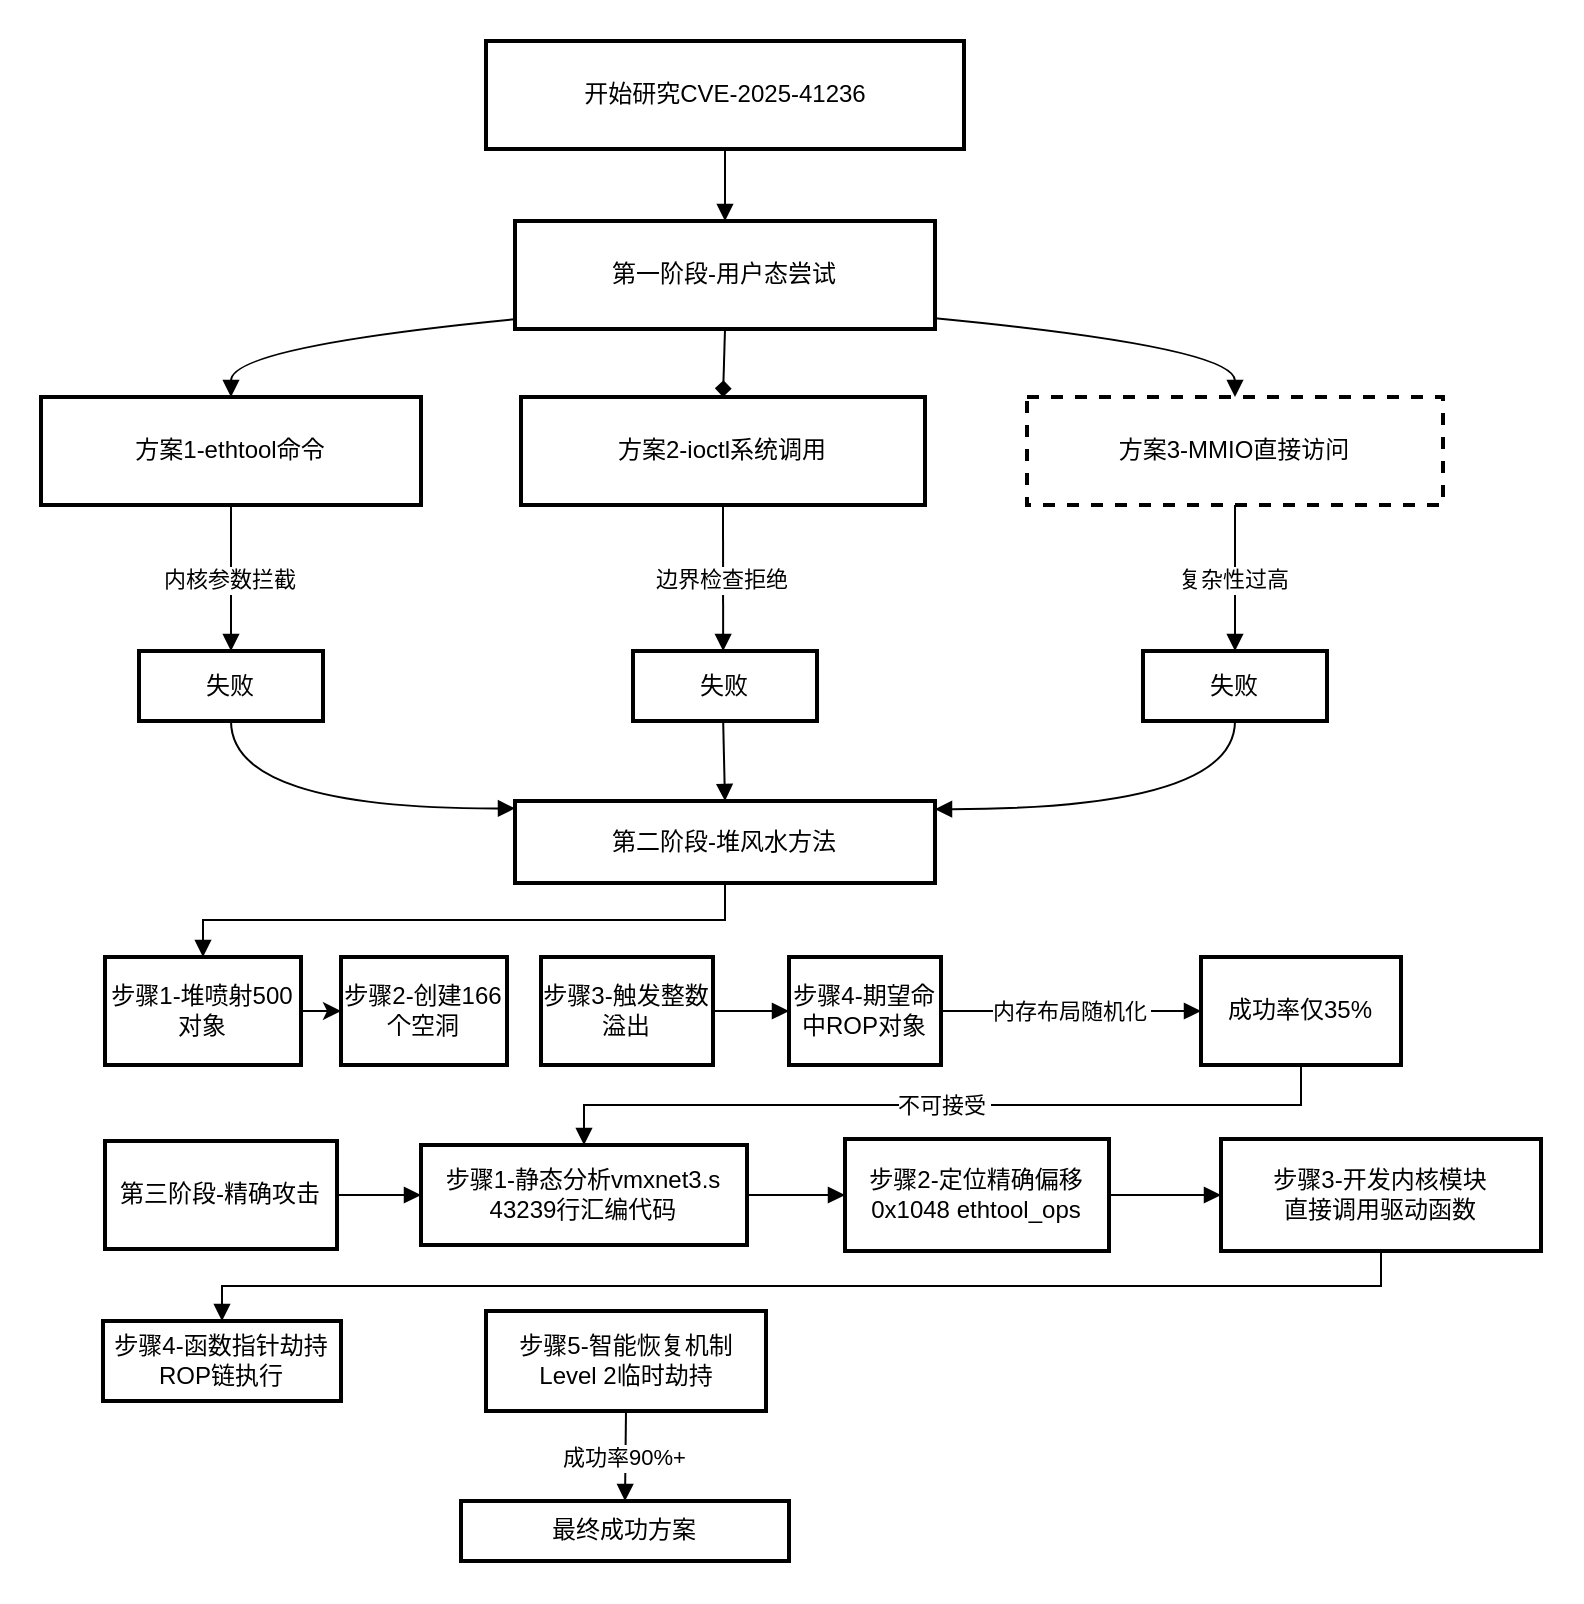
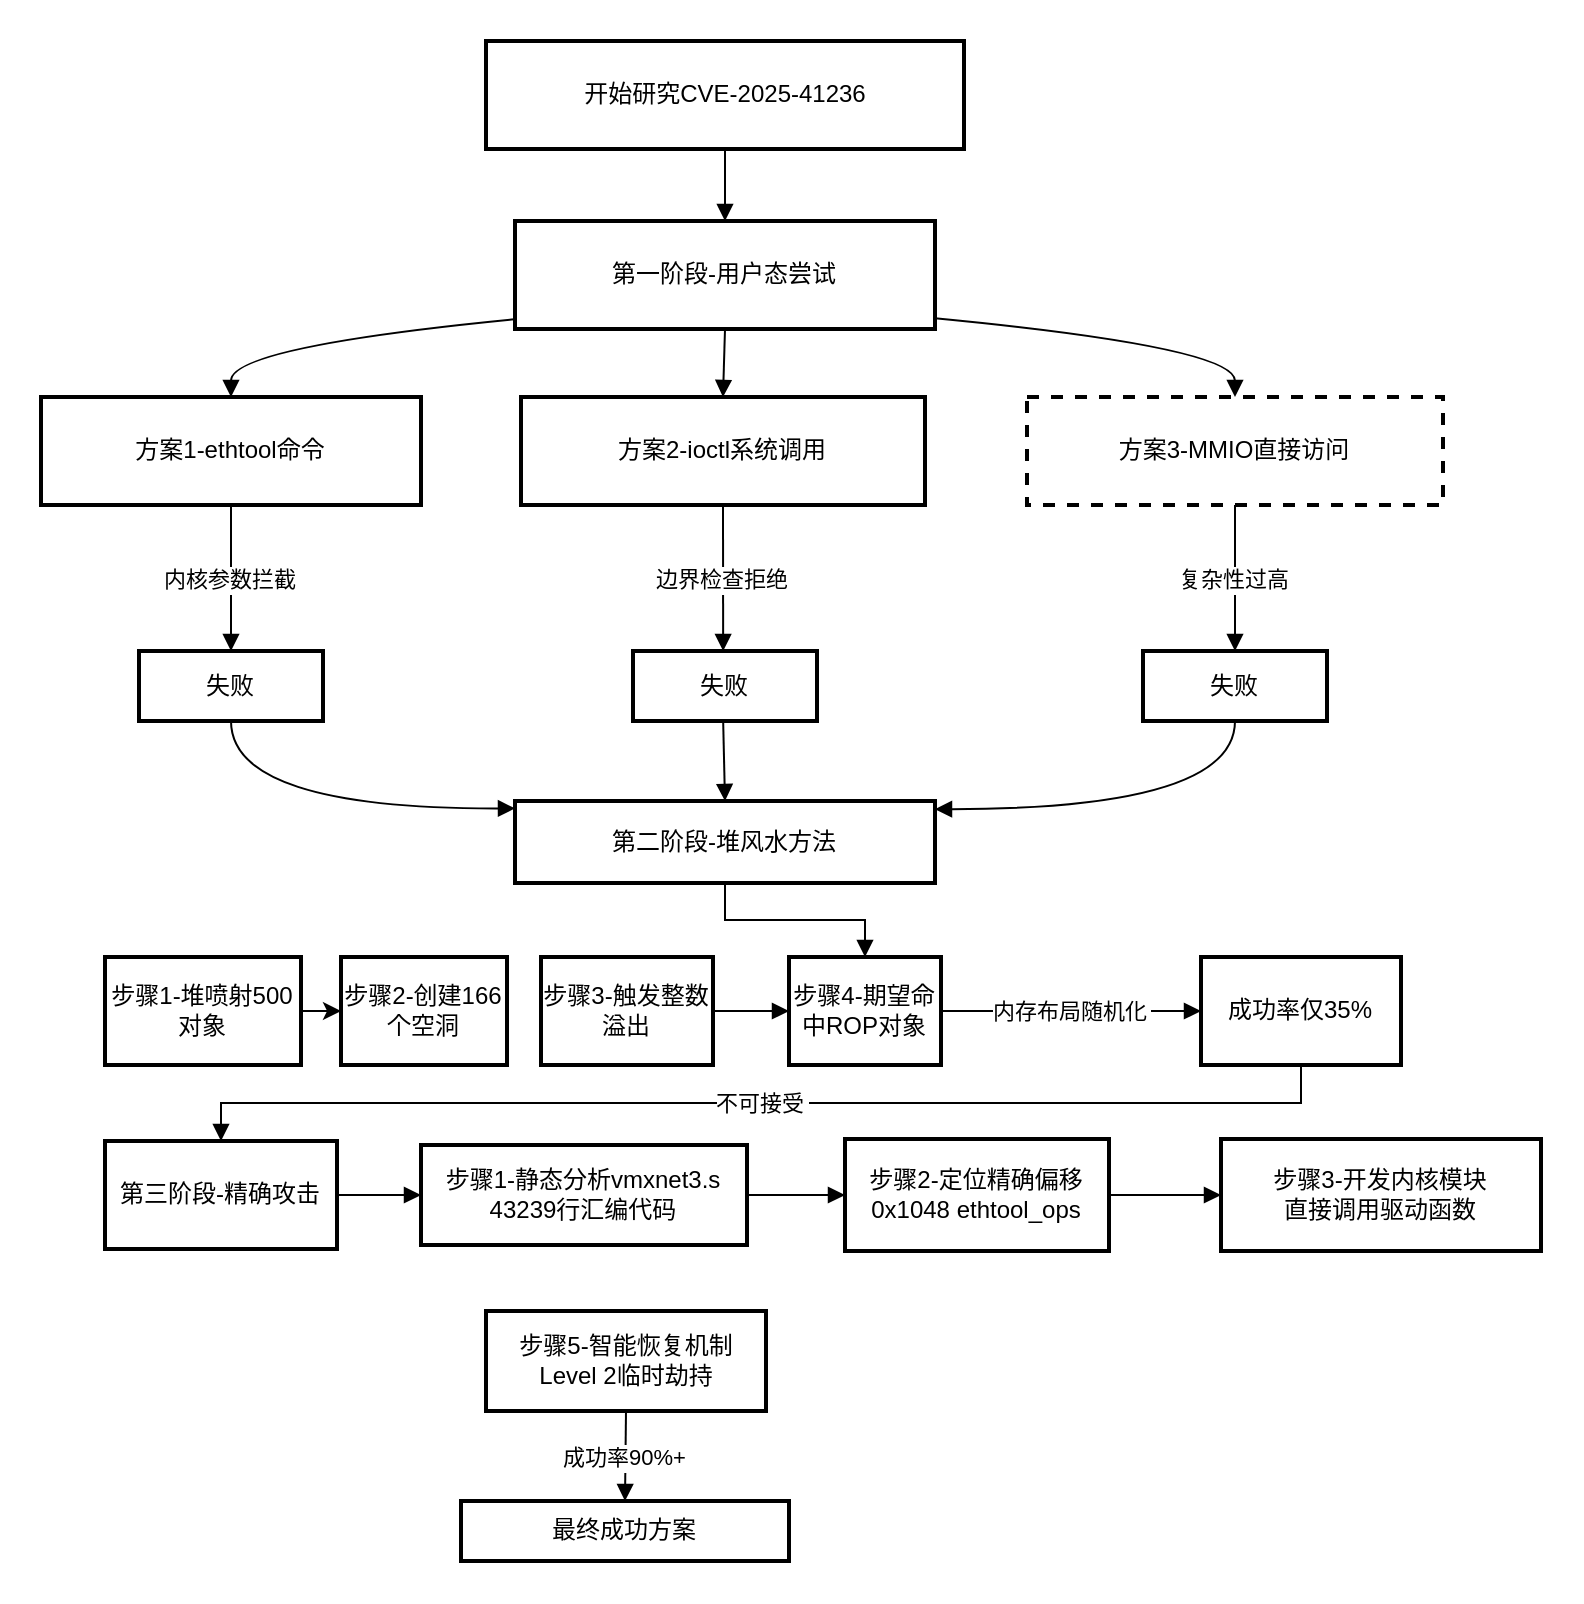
(724, 379) -> (724, 379)
(456, 920) -> (803, 920)
(934, 1105) -> (752, 1103)
(810, 1286) -> none
(222, 1361) -> none
